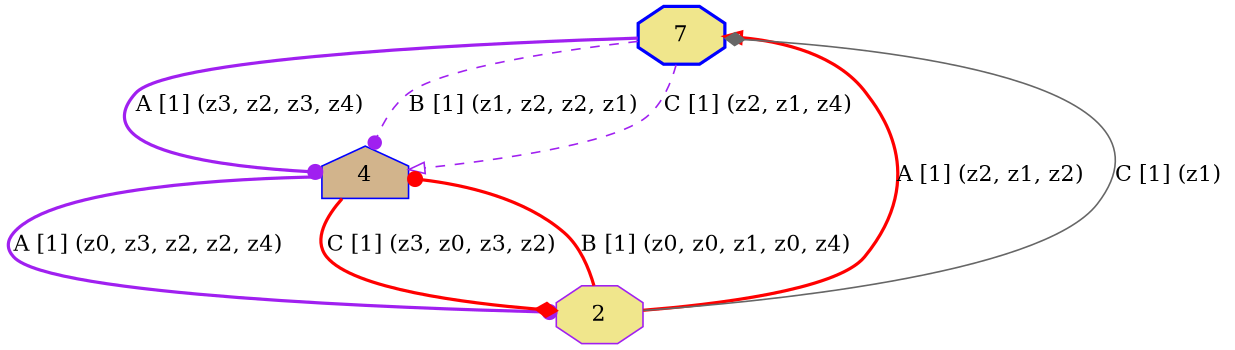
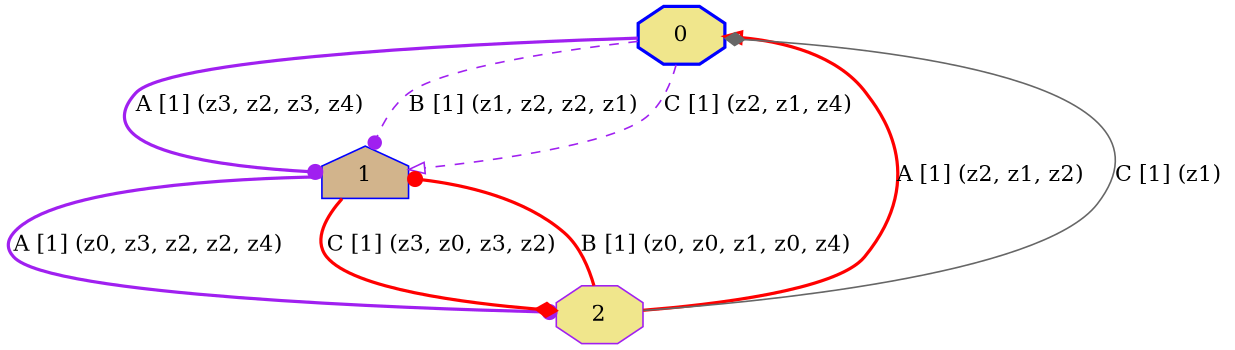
(682, 35) -> (682, 35)
(365, 175) -> (365, 175)
